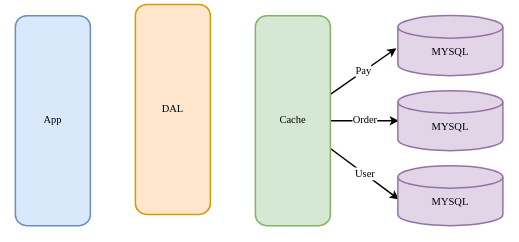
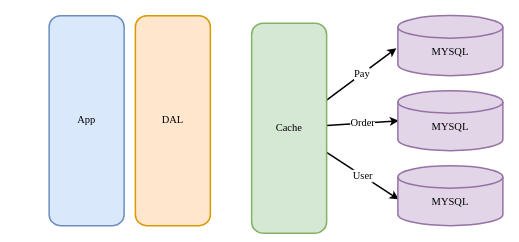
(173, 109) -> (173, 120)
(53, 120) -> (87, 120)
(293, 120) -> (289, 128)
